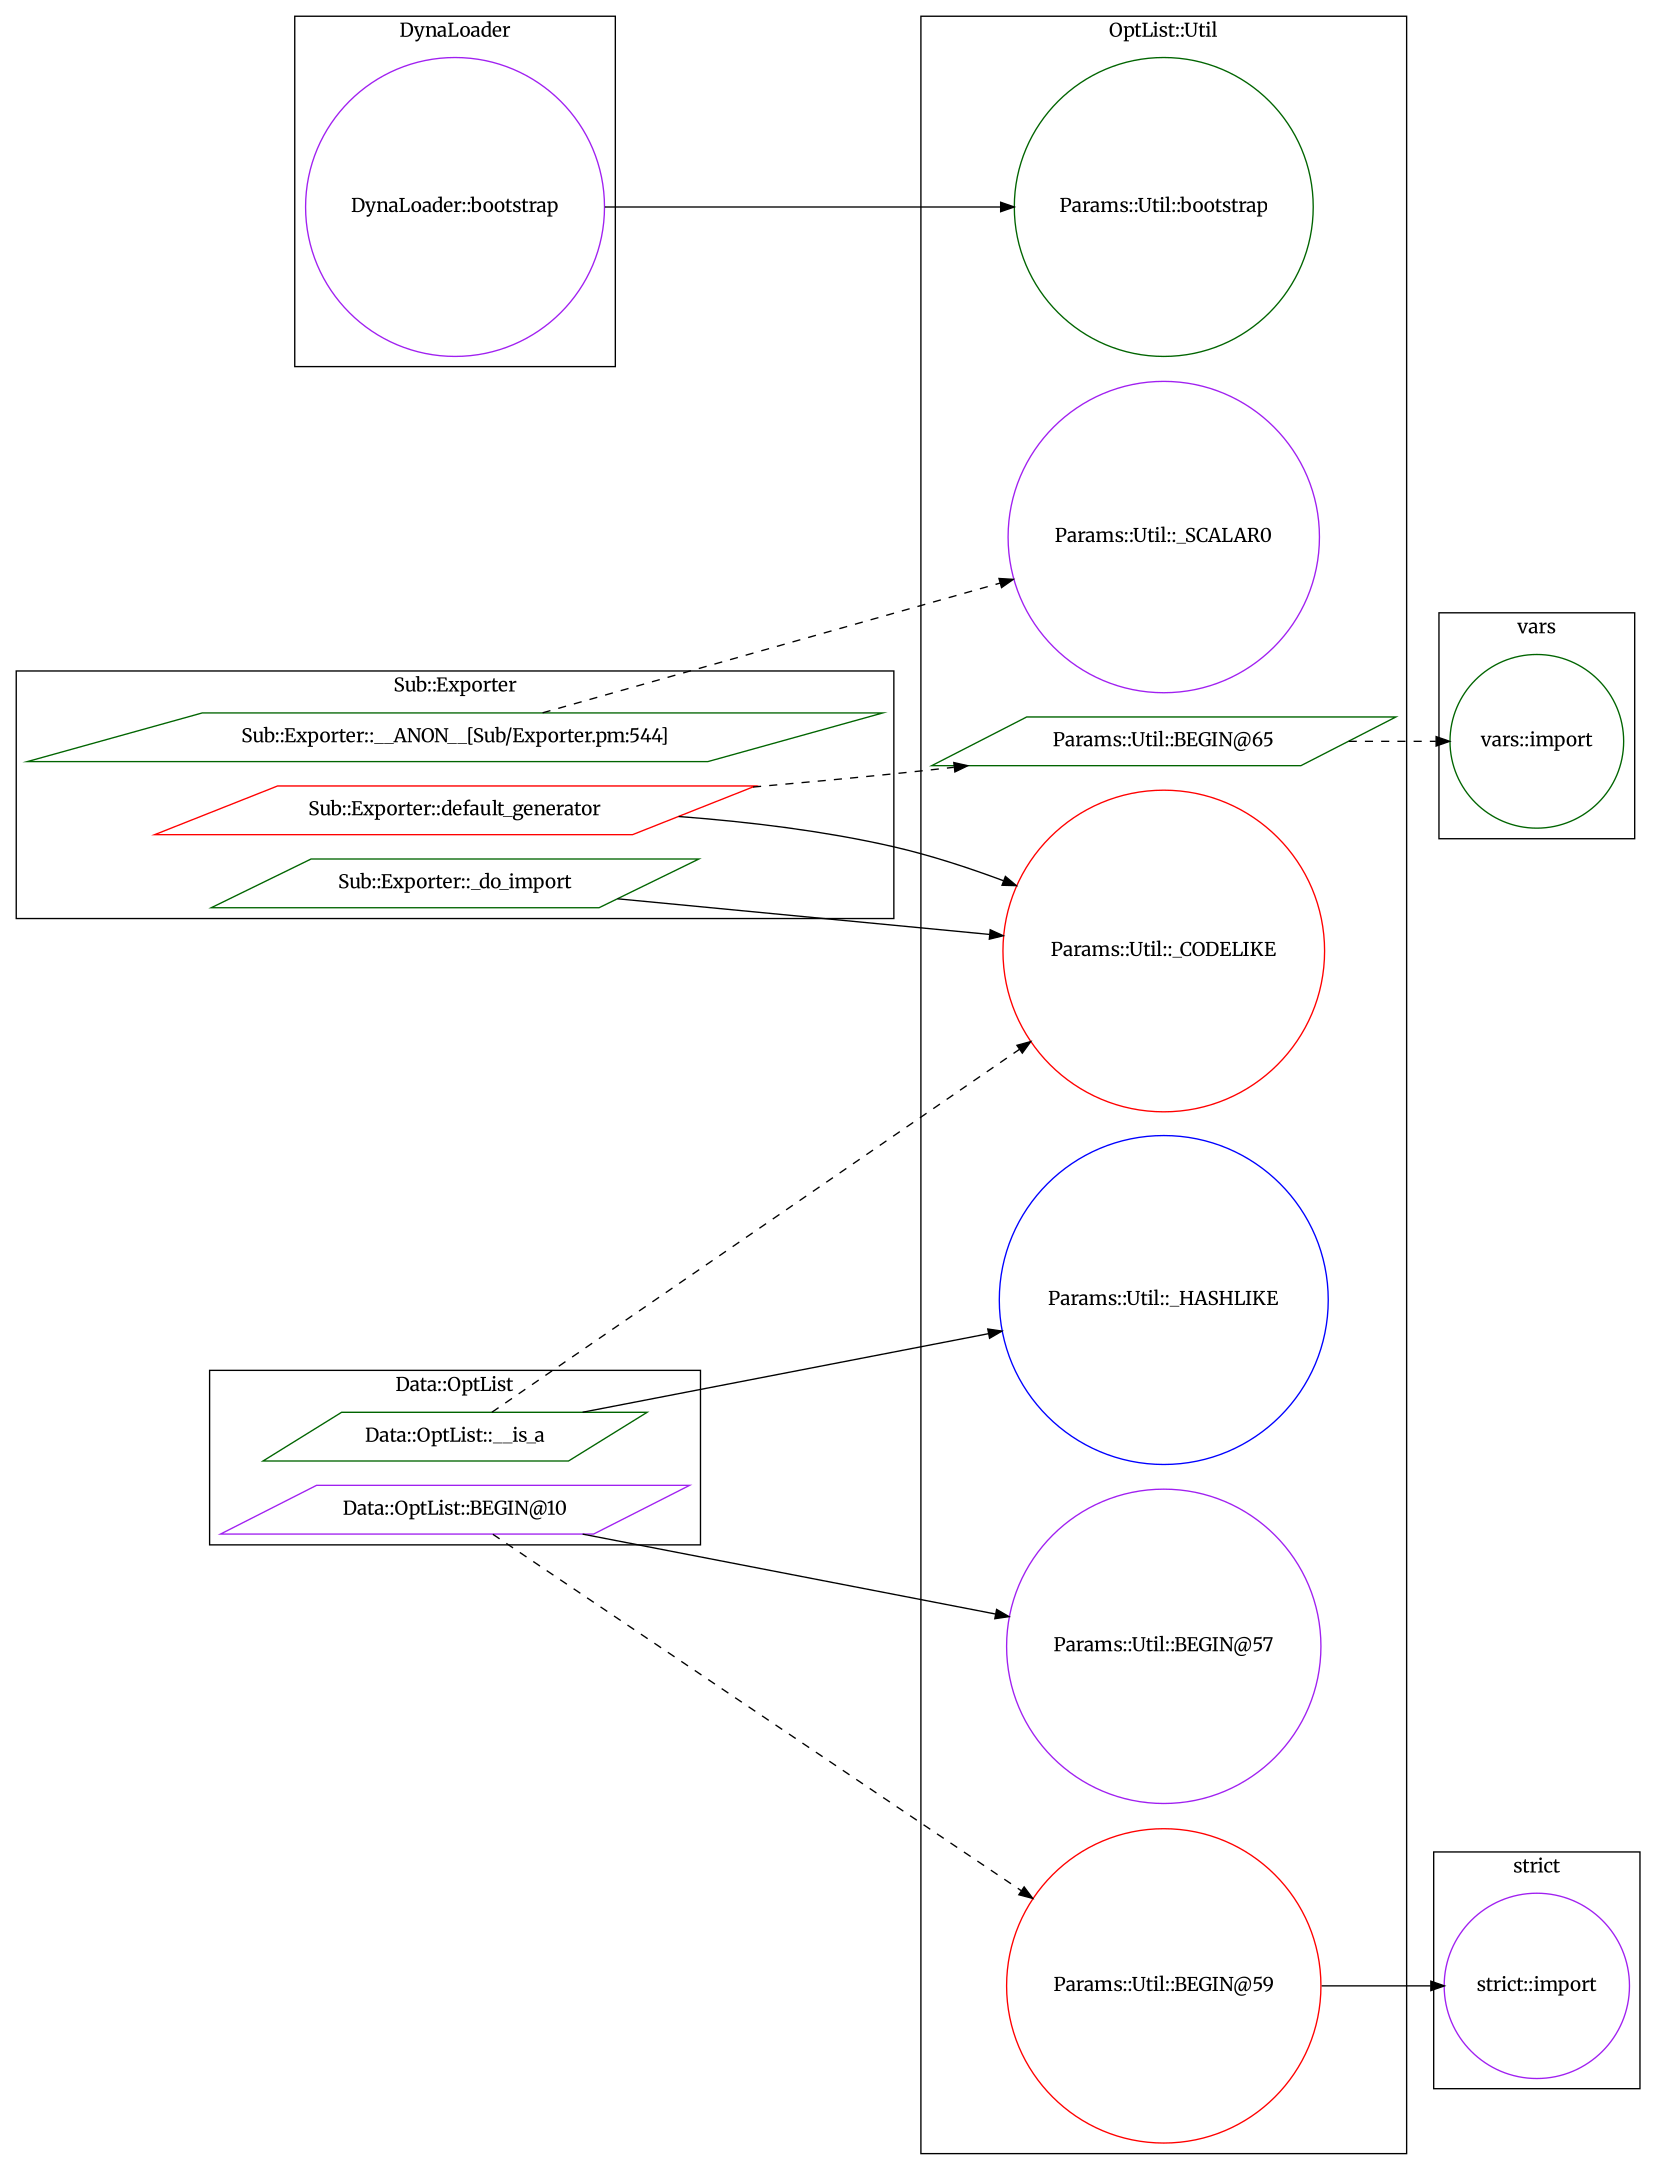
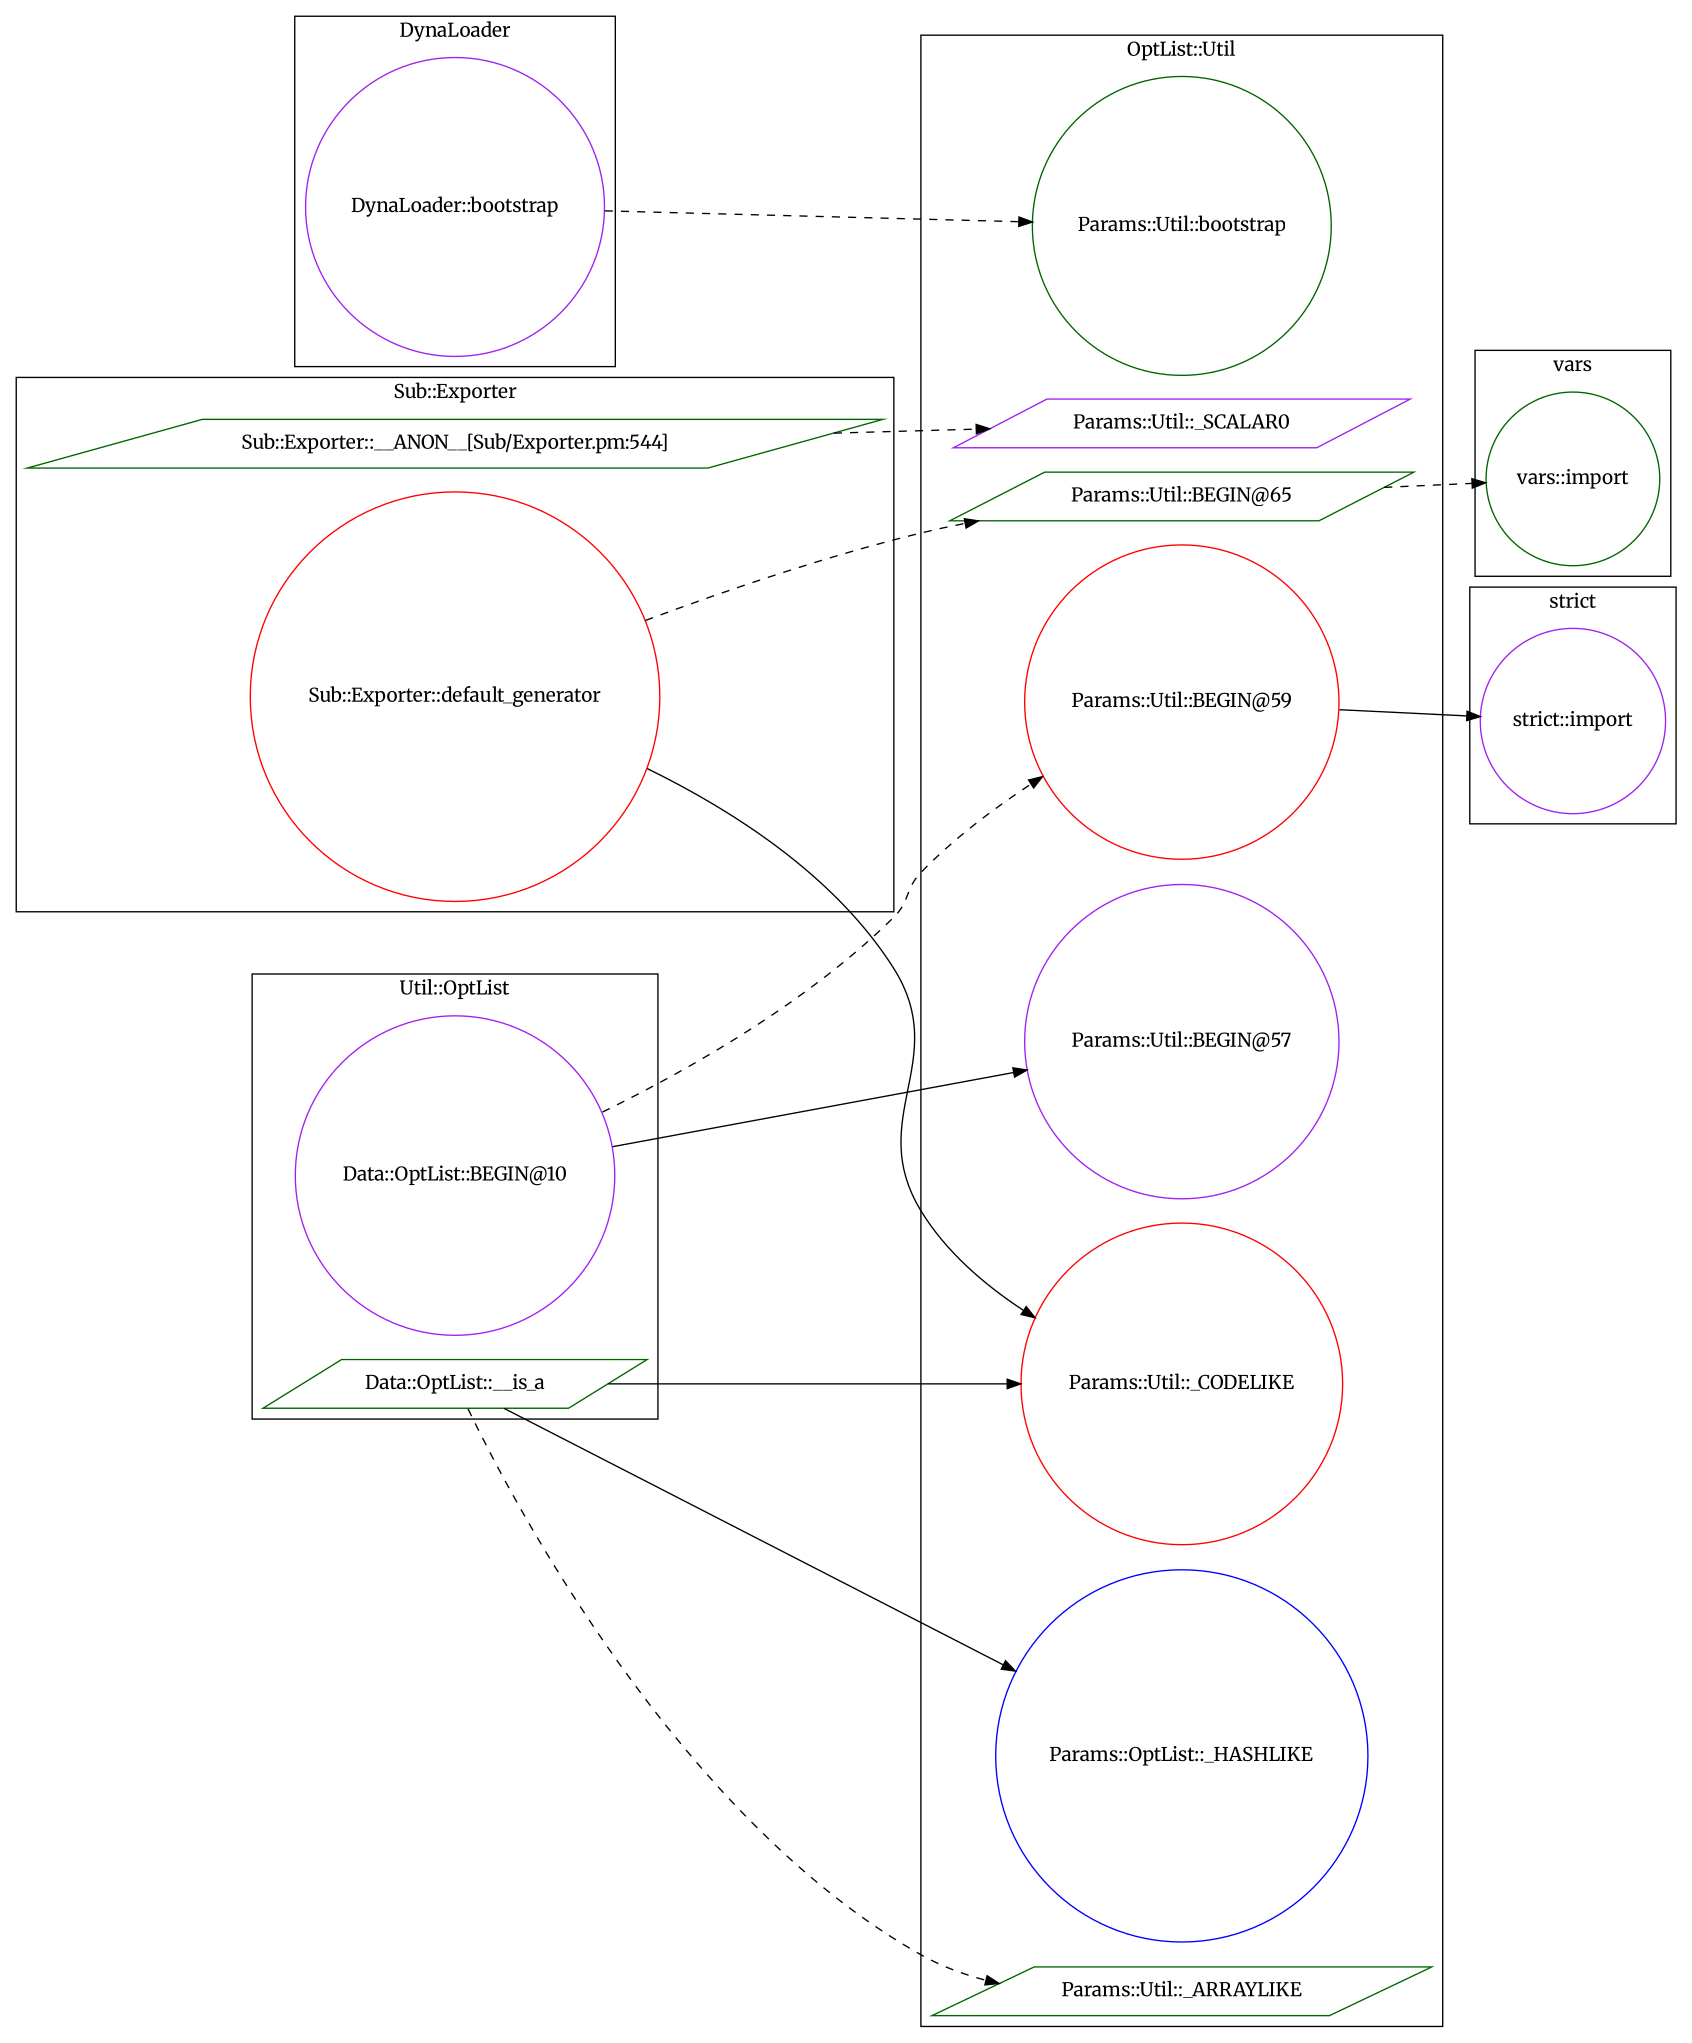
(803, 207) -> (812, 216)
(1164, 537) -> (1182, 423)
(455, 810) -> (455, 697)
(455, 883) -> none
(756, 1231) -> (808, 1384)
(1164, 1300) -> (1182, 1756)
(455, 1386) -> (455, 990)
(455, 1510) -> (455, 1176)
none -> (1182, 1991)
